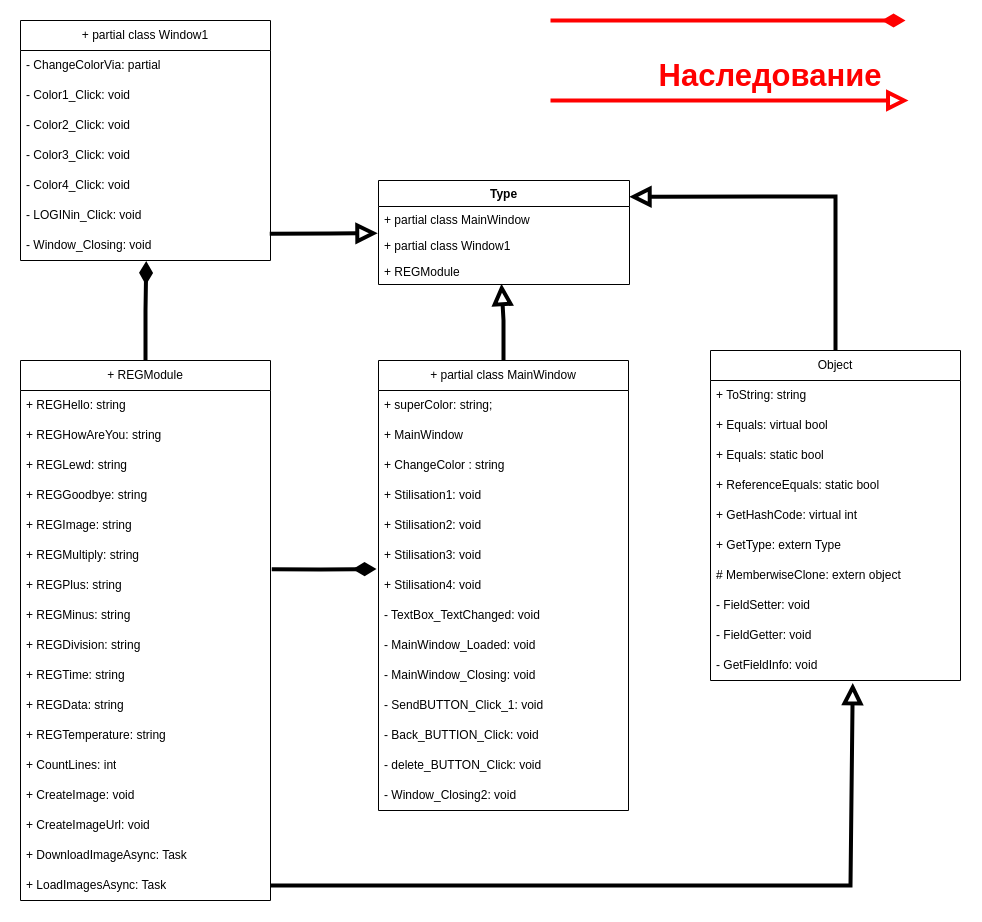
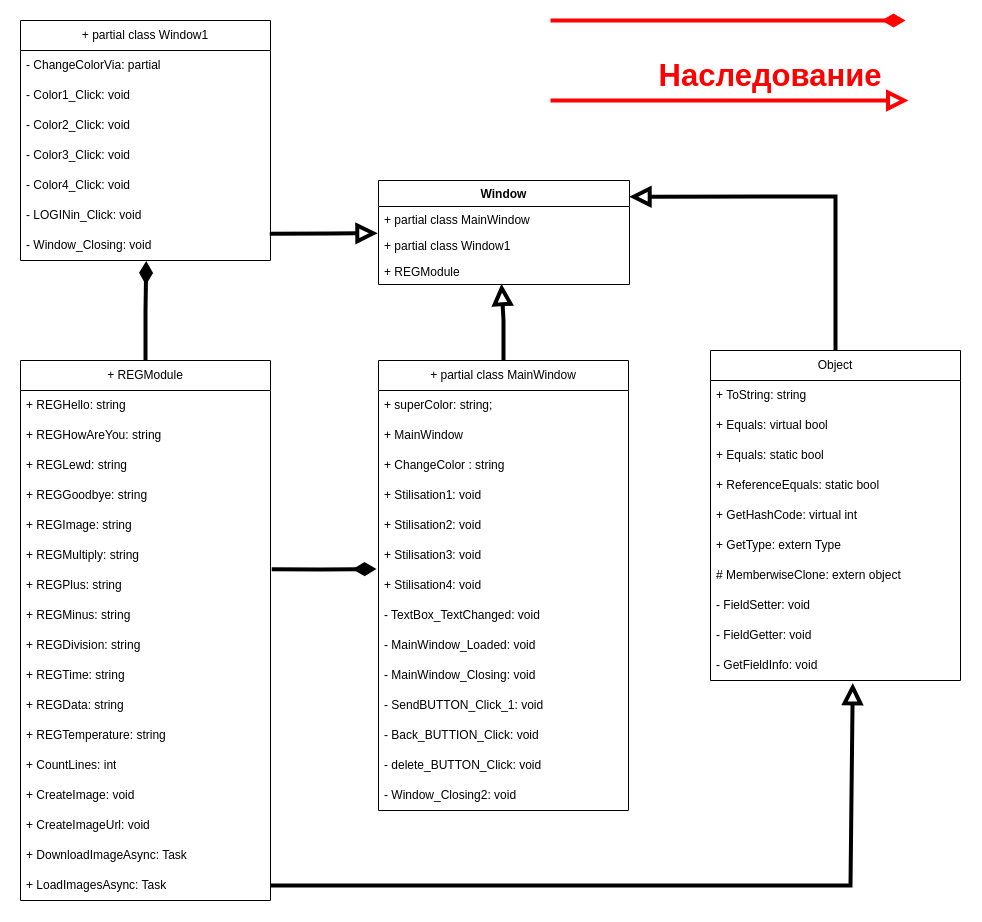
(504, 195) -> (504, 195)
